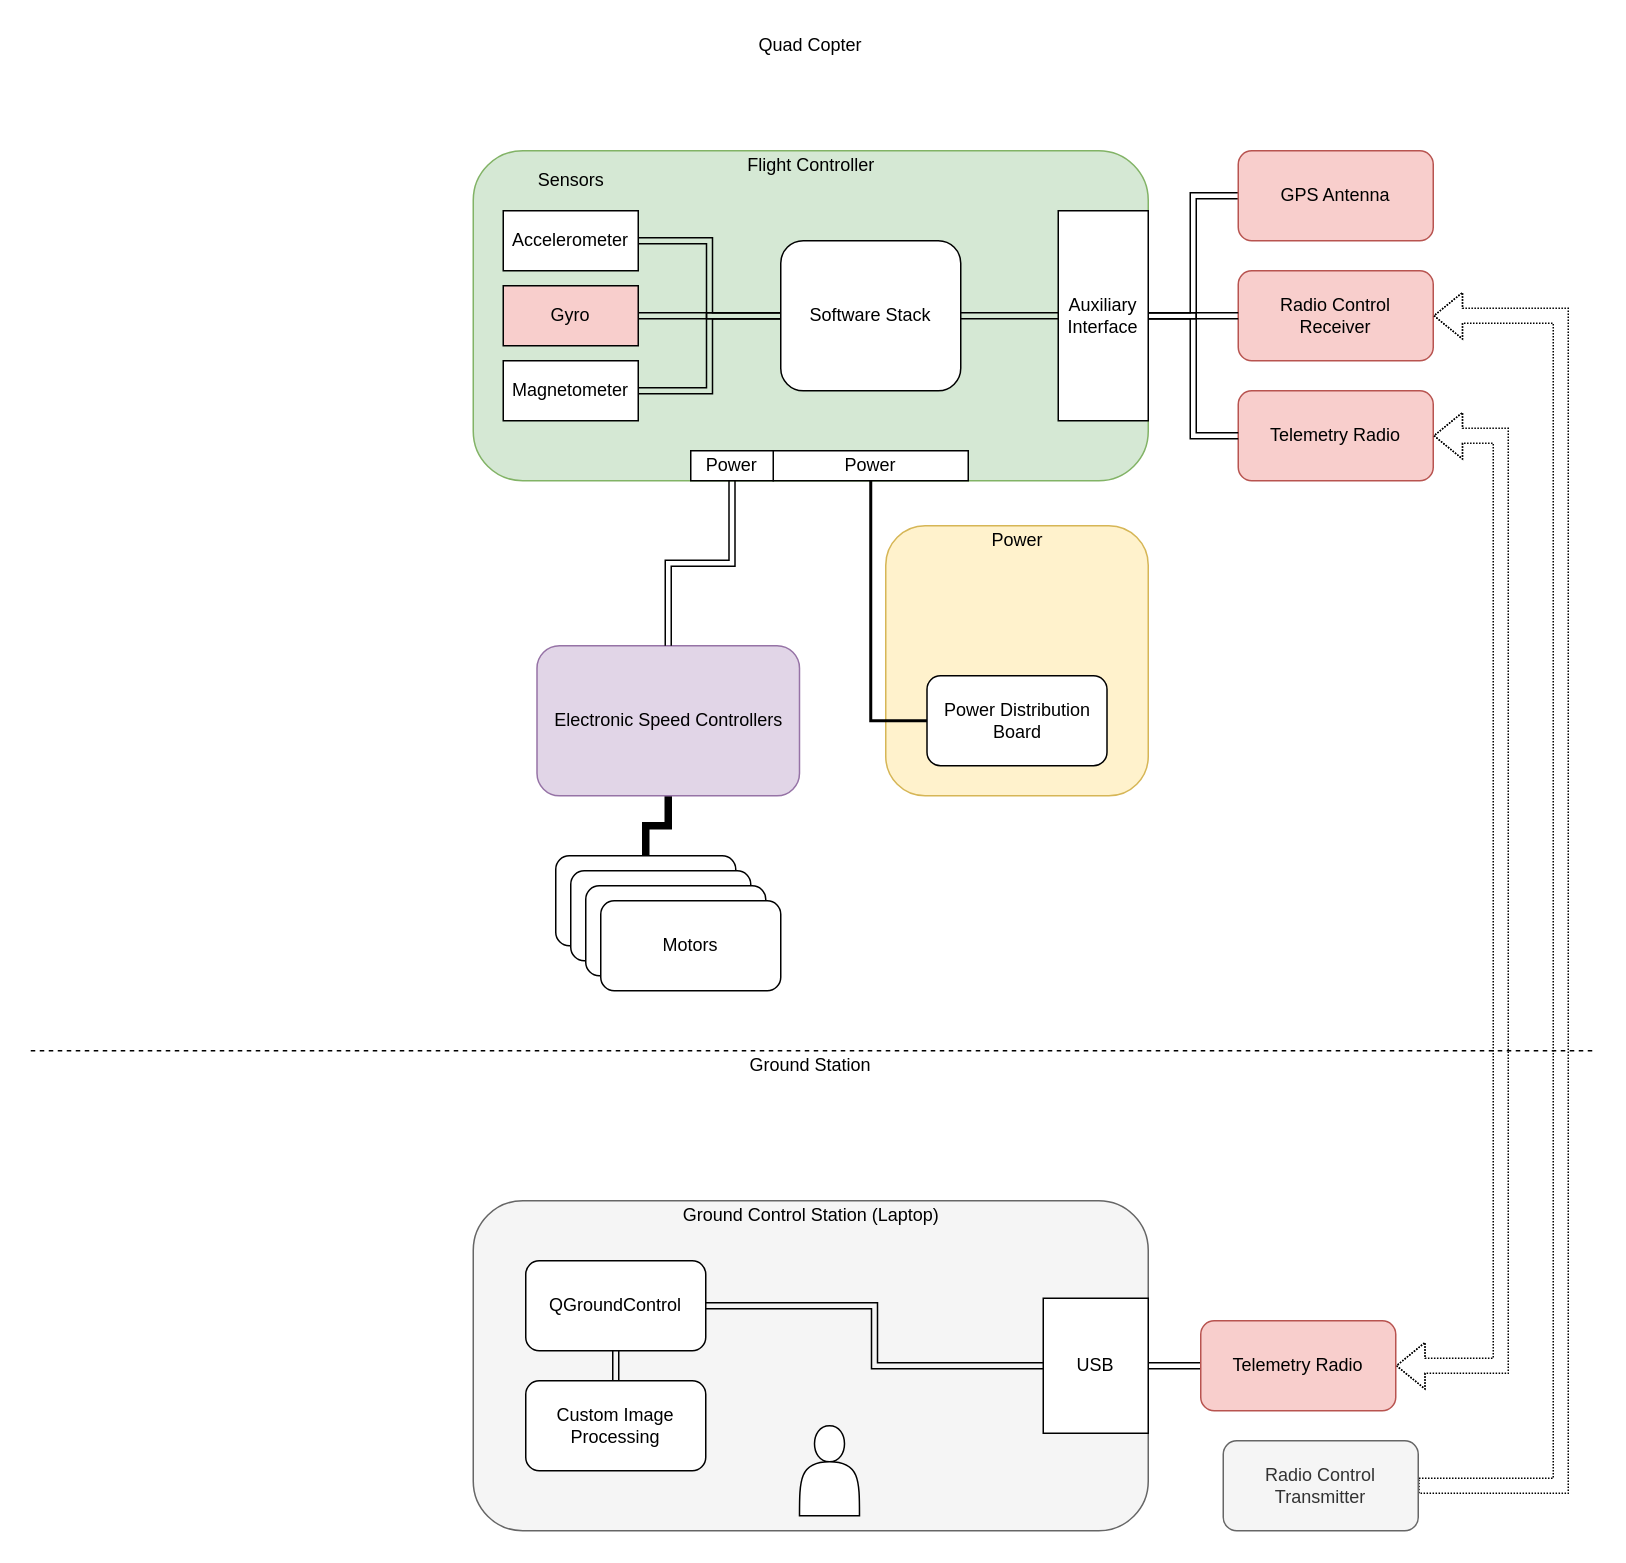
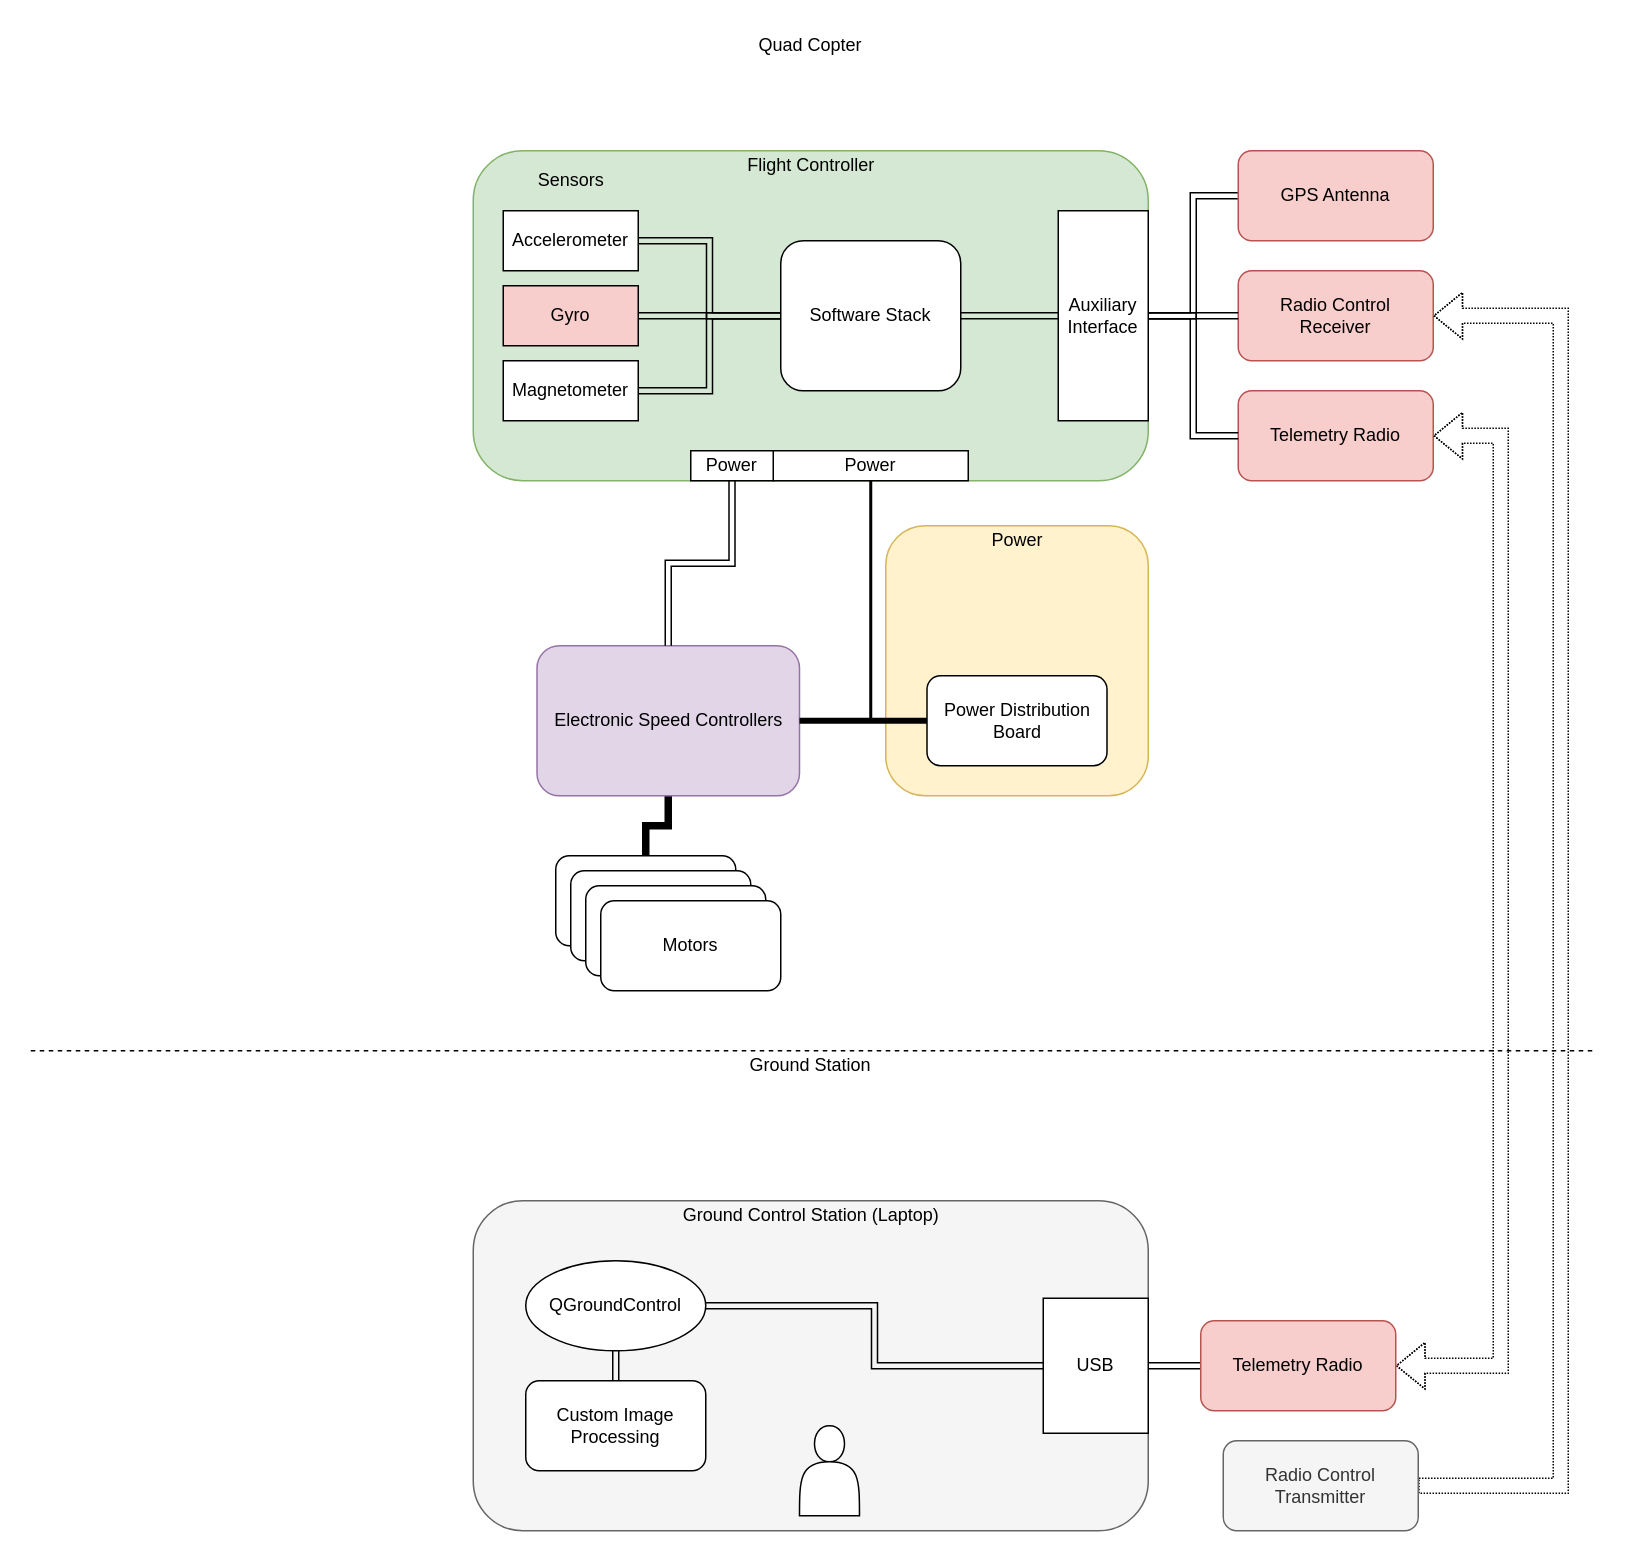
none -> (835, 721)
(616, 1306) -> (616, 1306)
